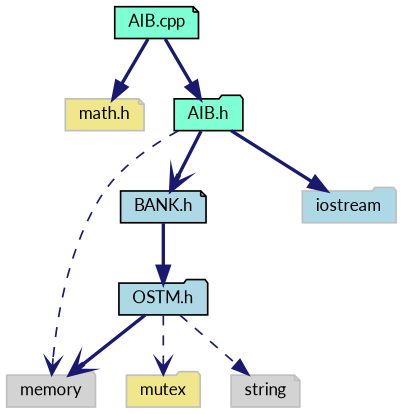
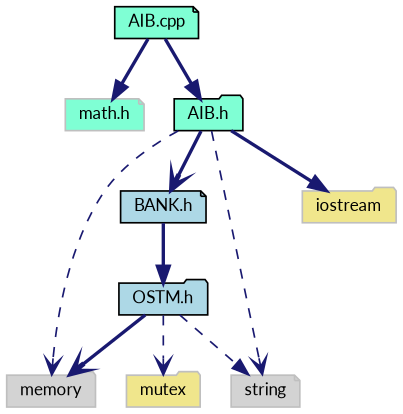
(105, 115) -> (105, 115)
(349, 207) -> (349, 207)
none -> (235, 245)
